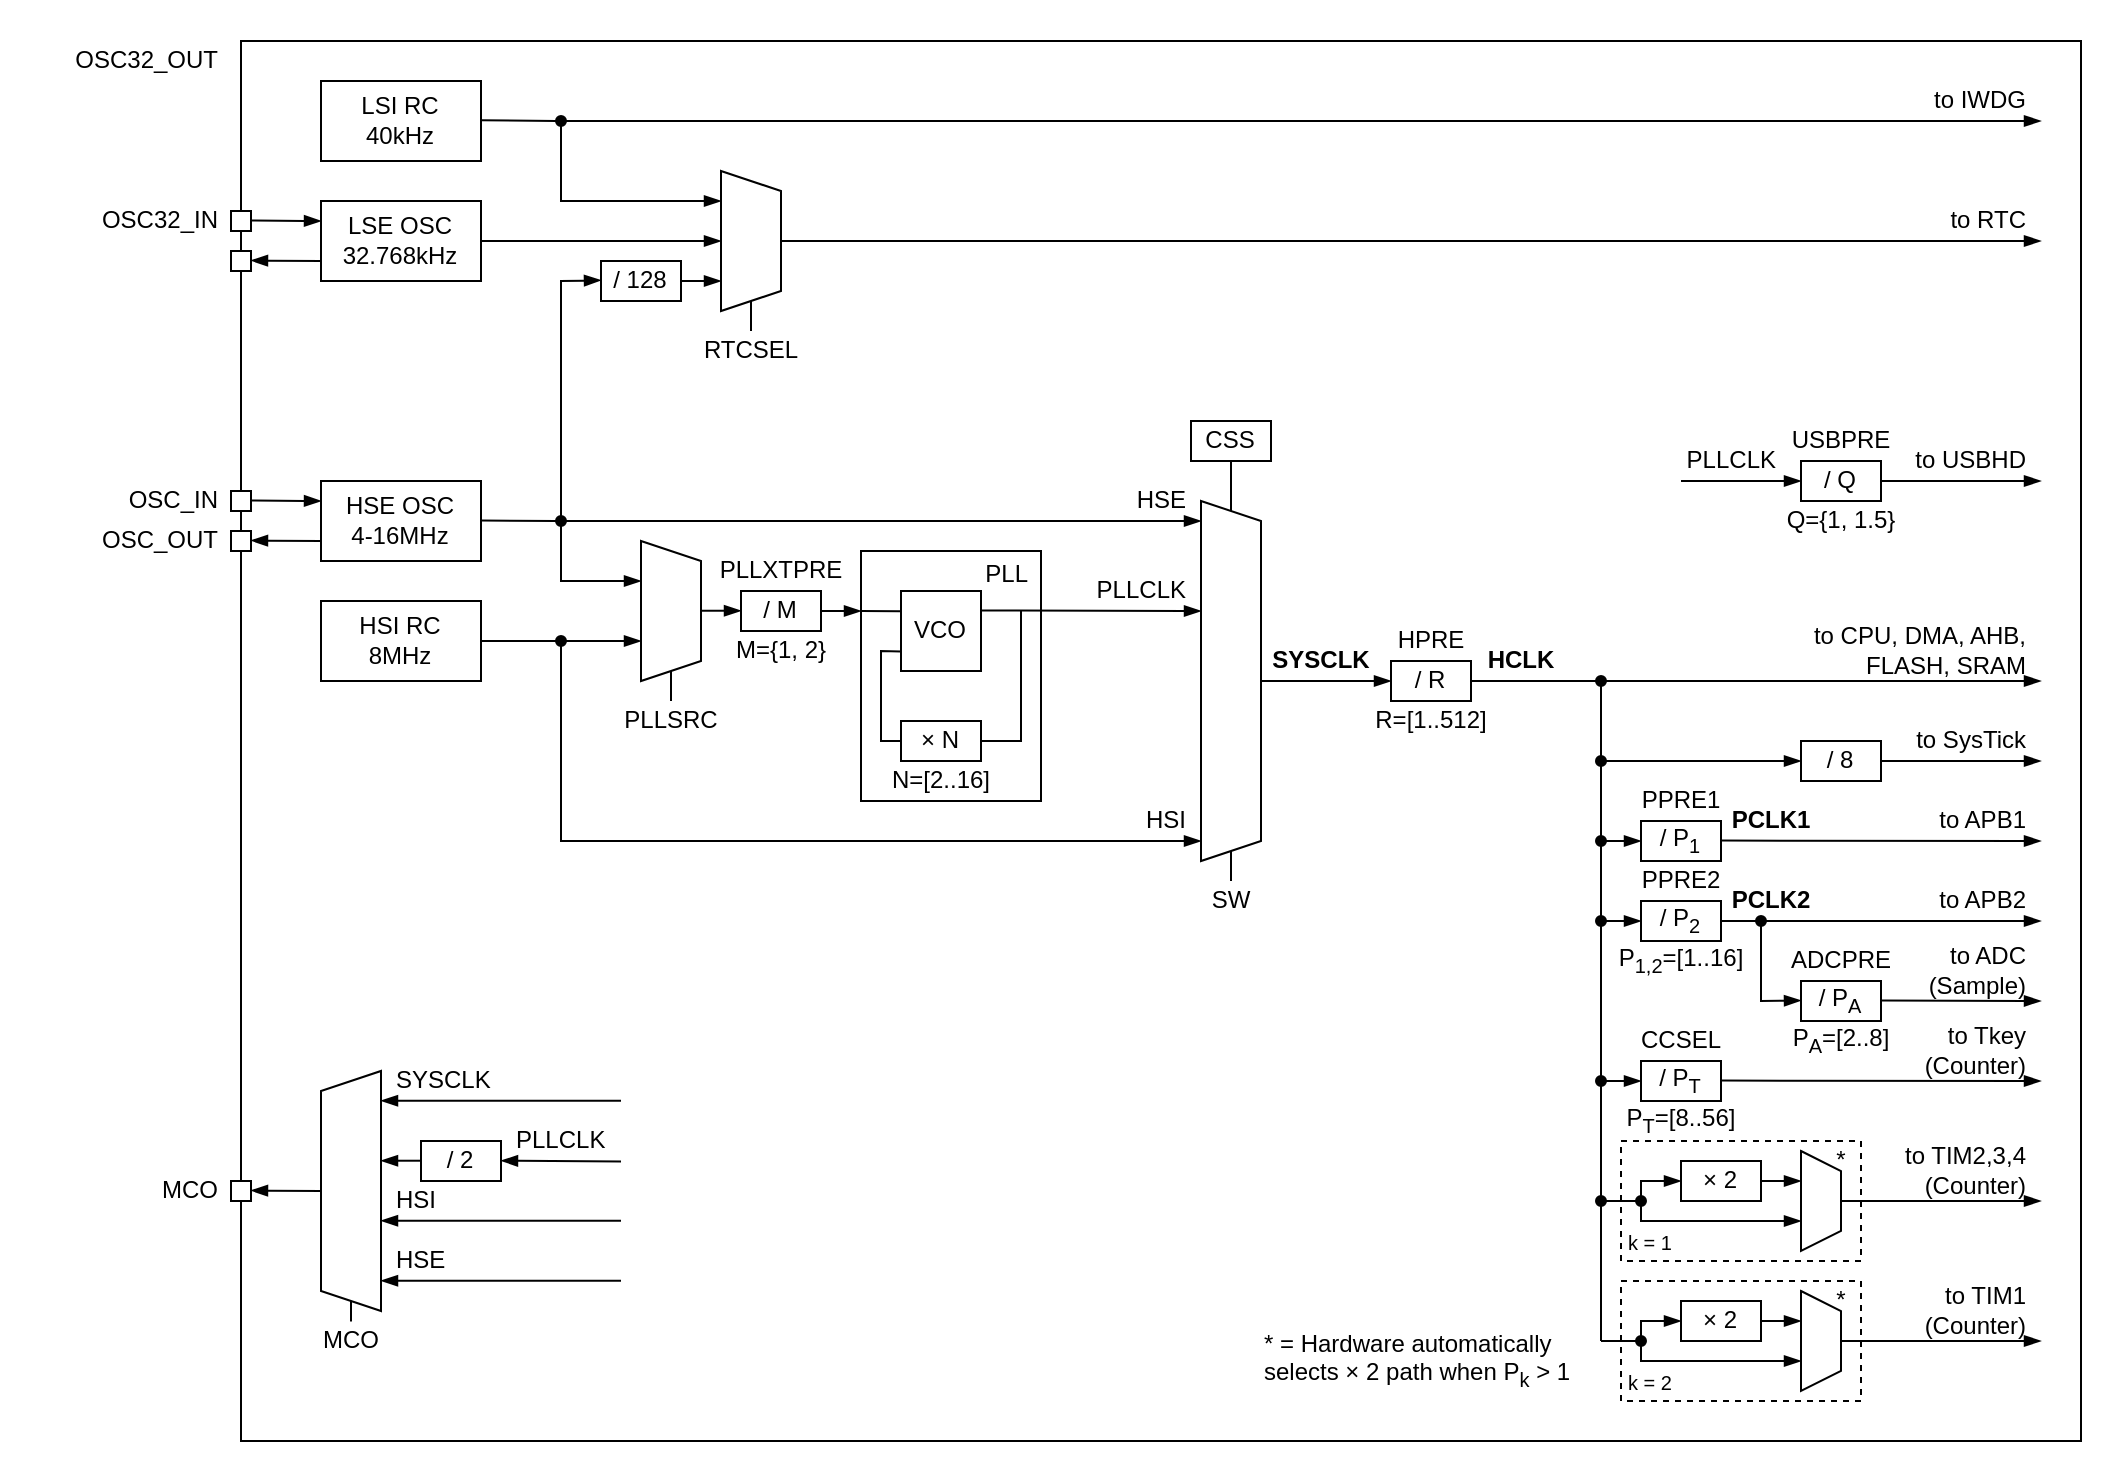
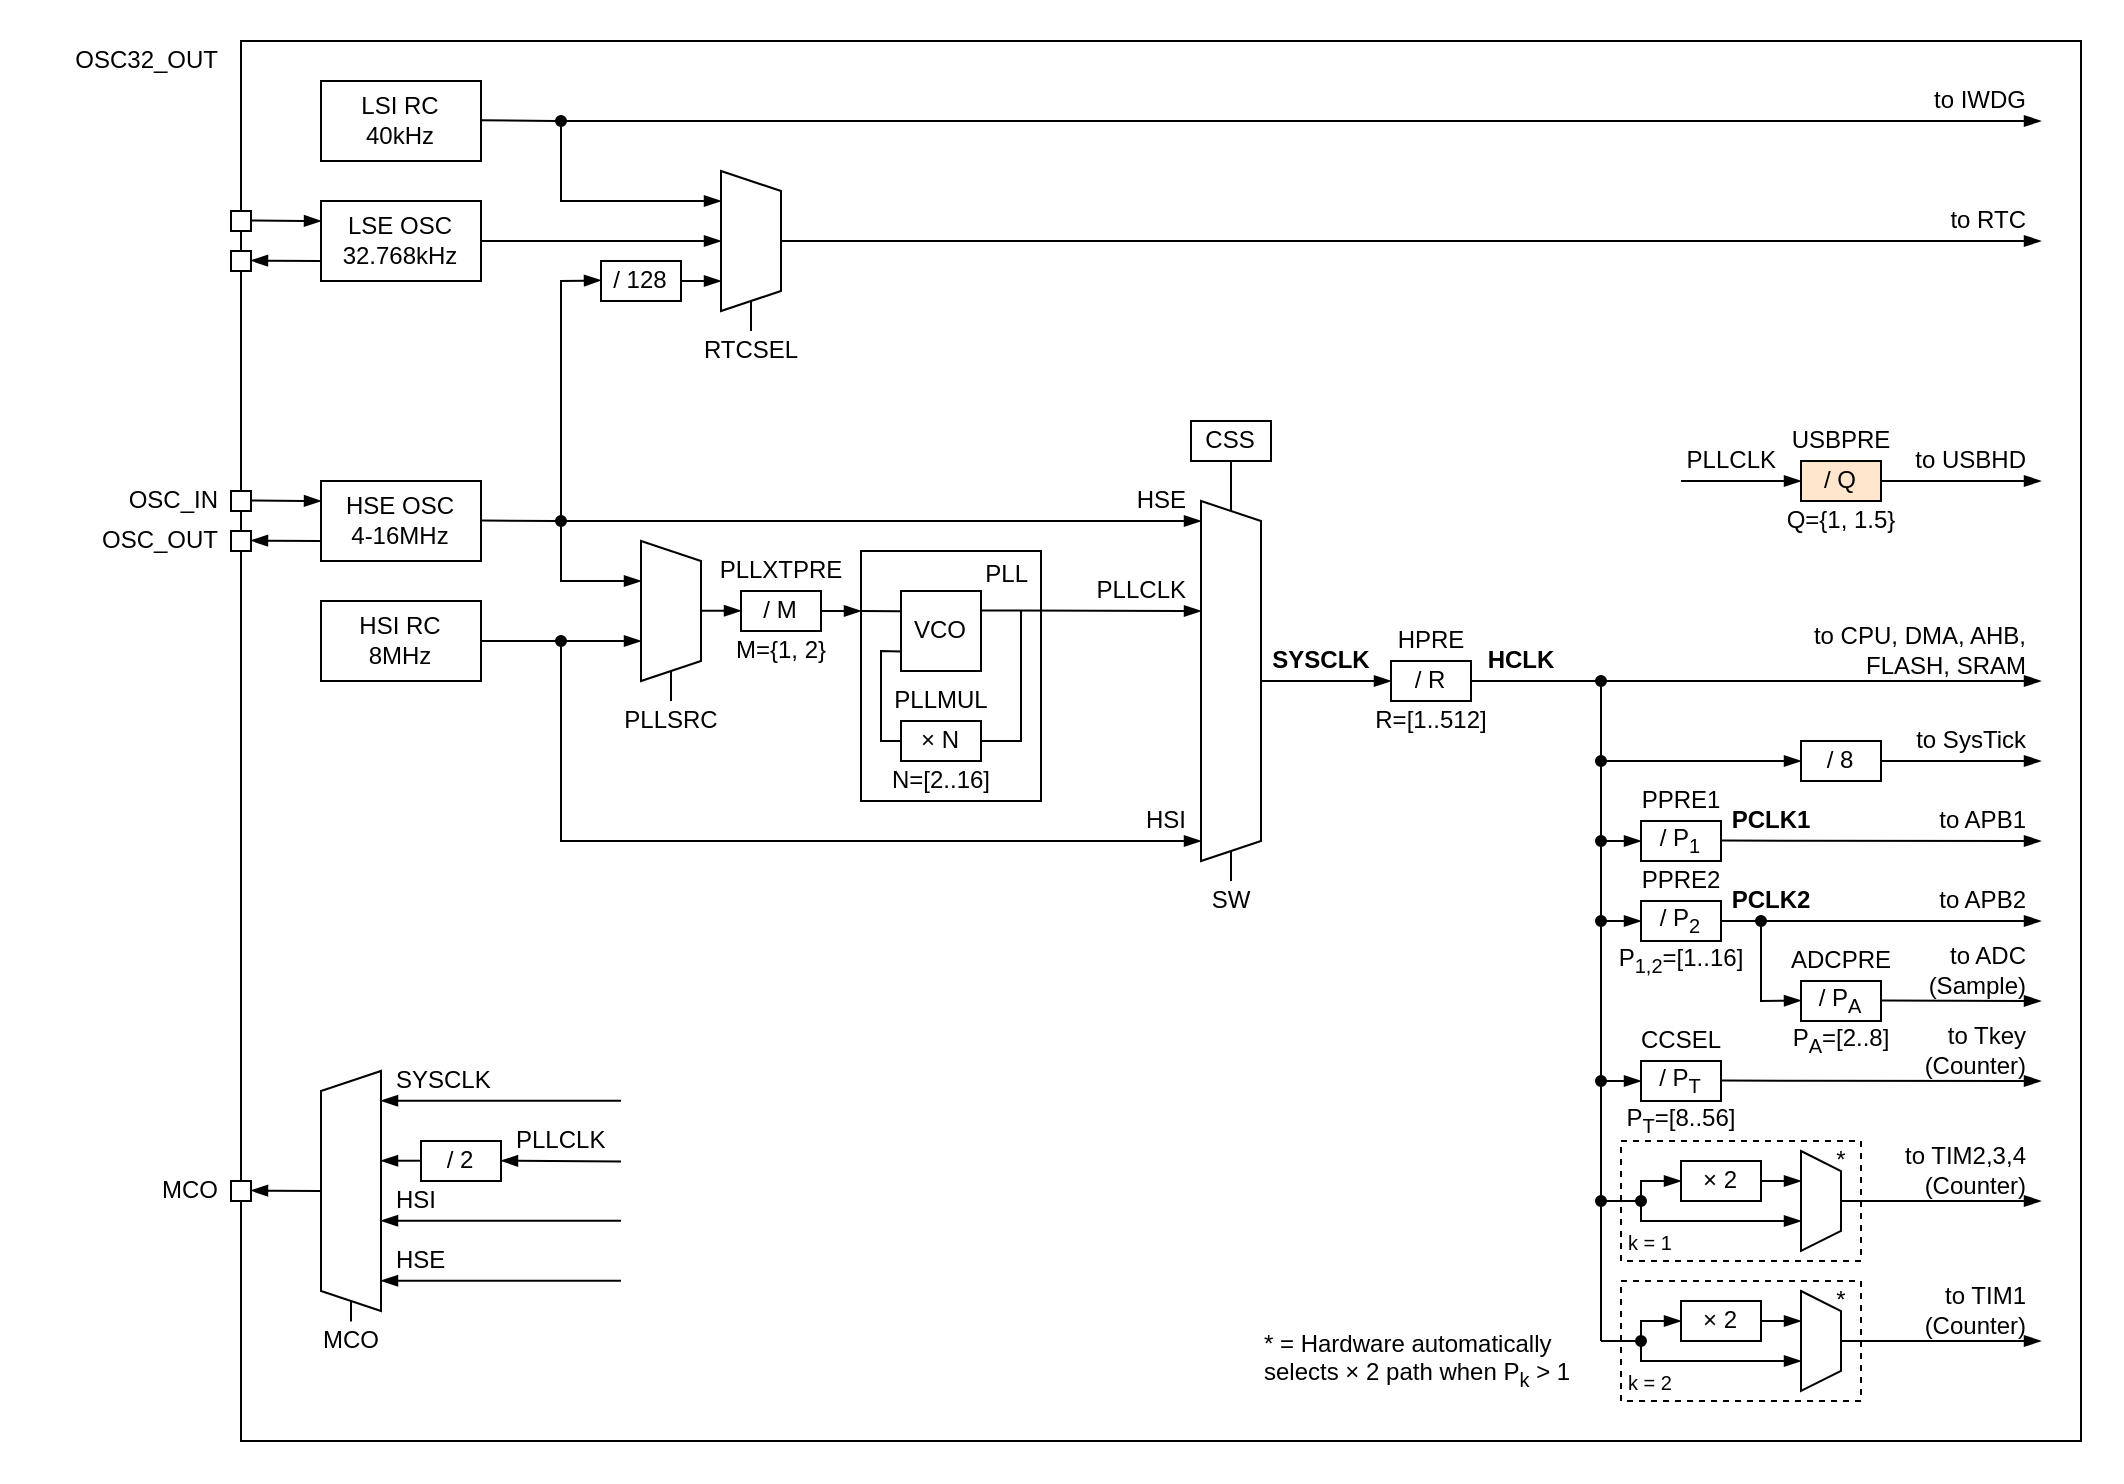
(151, 221) -> none
(1841, 481) -> (1841, 481)
none -> (941, 701)
